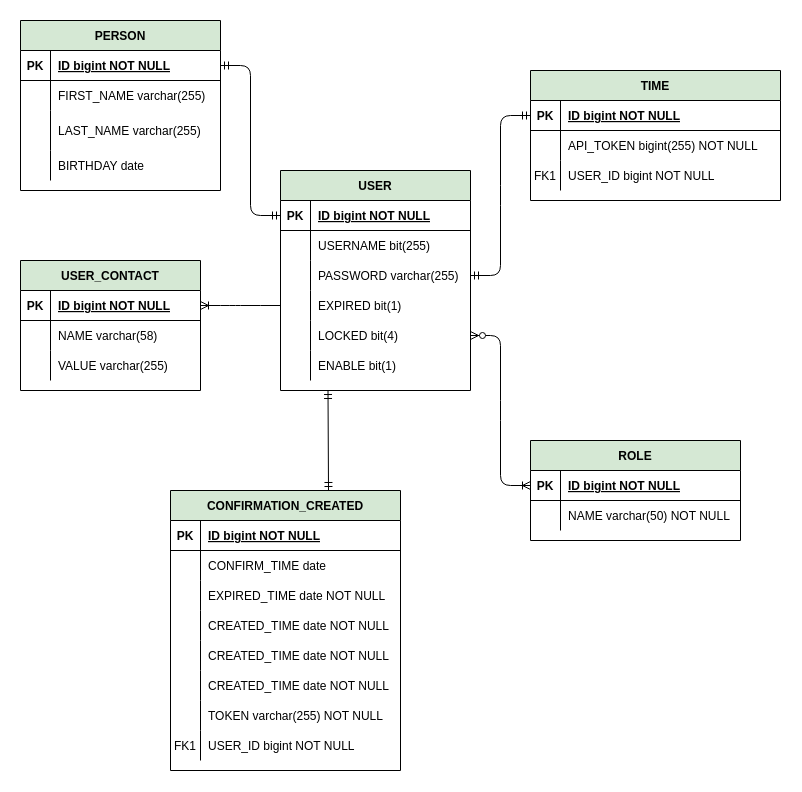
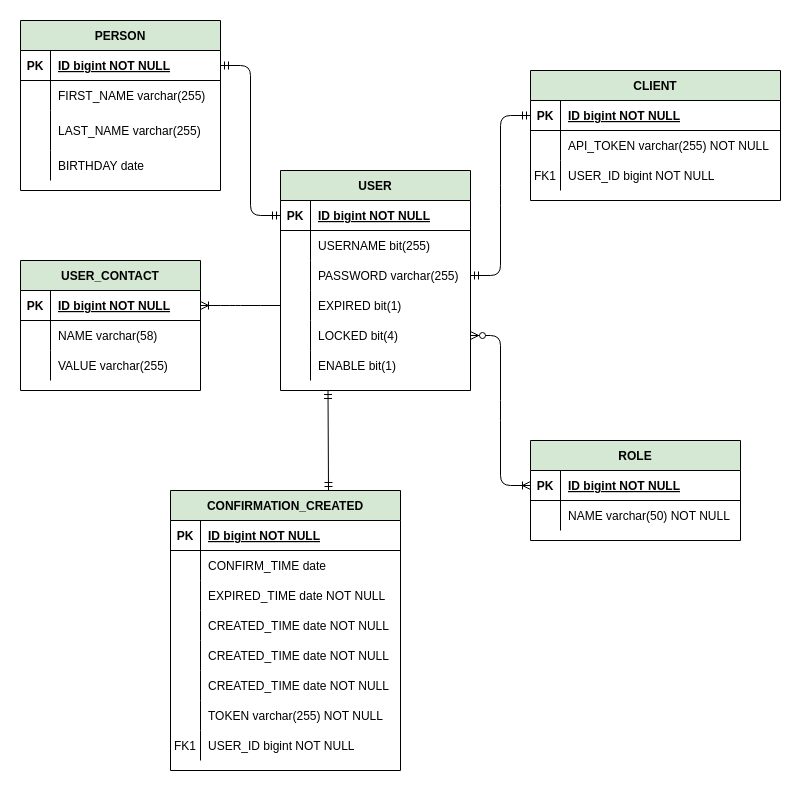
(655, 86) -> (655, 86)
(661, 146) -> (667, 146)
